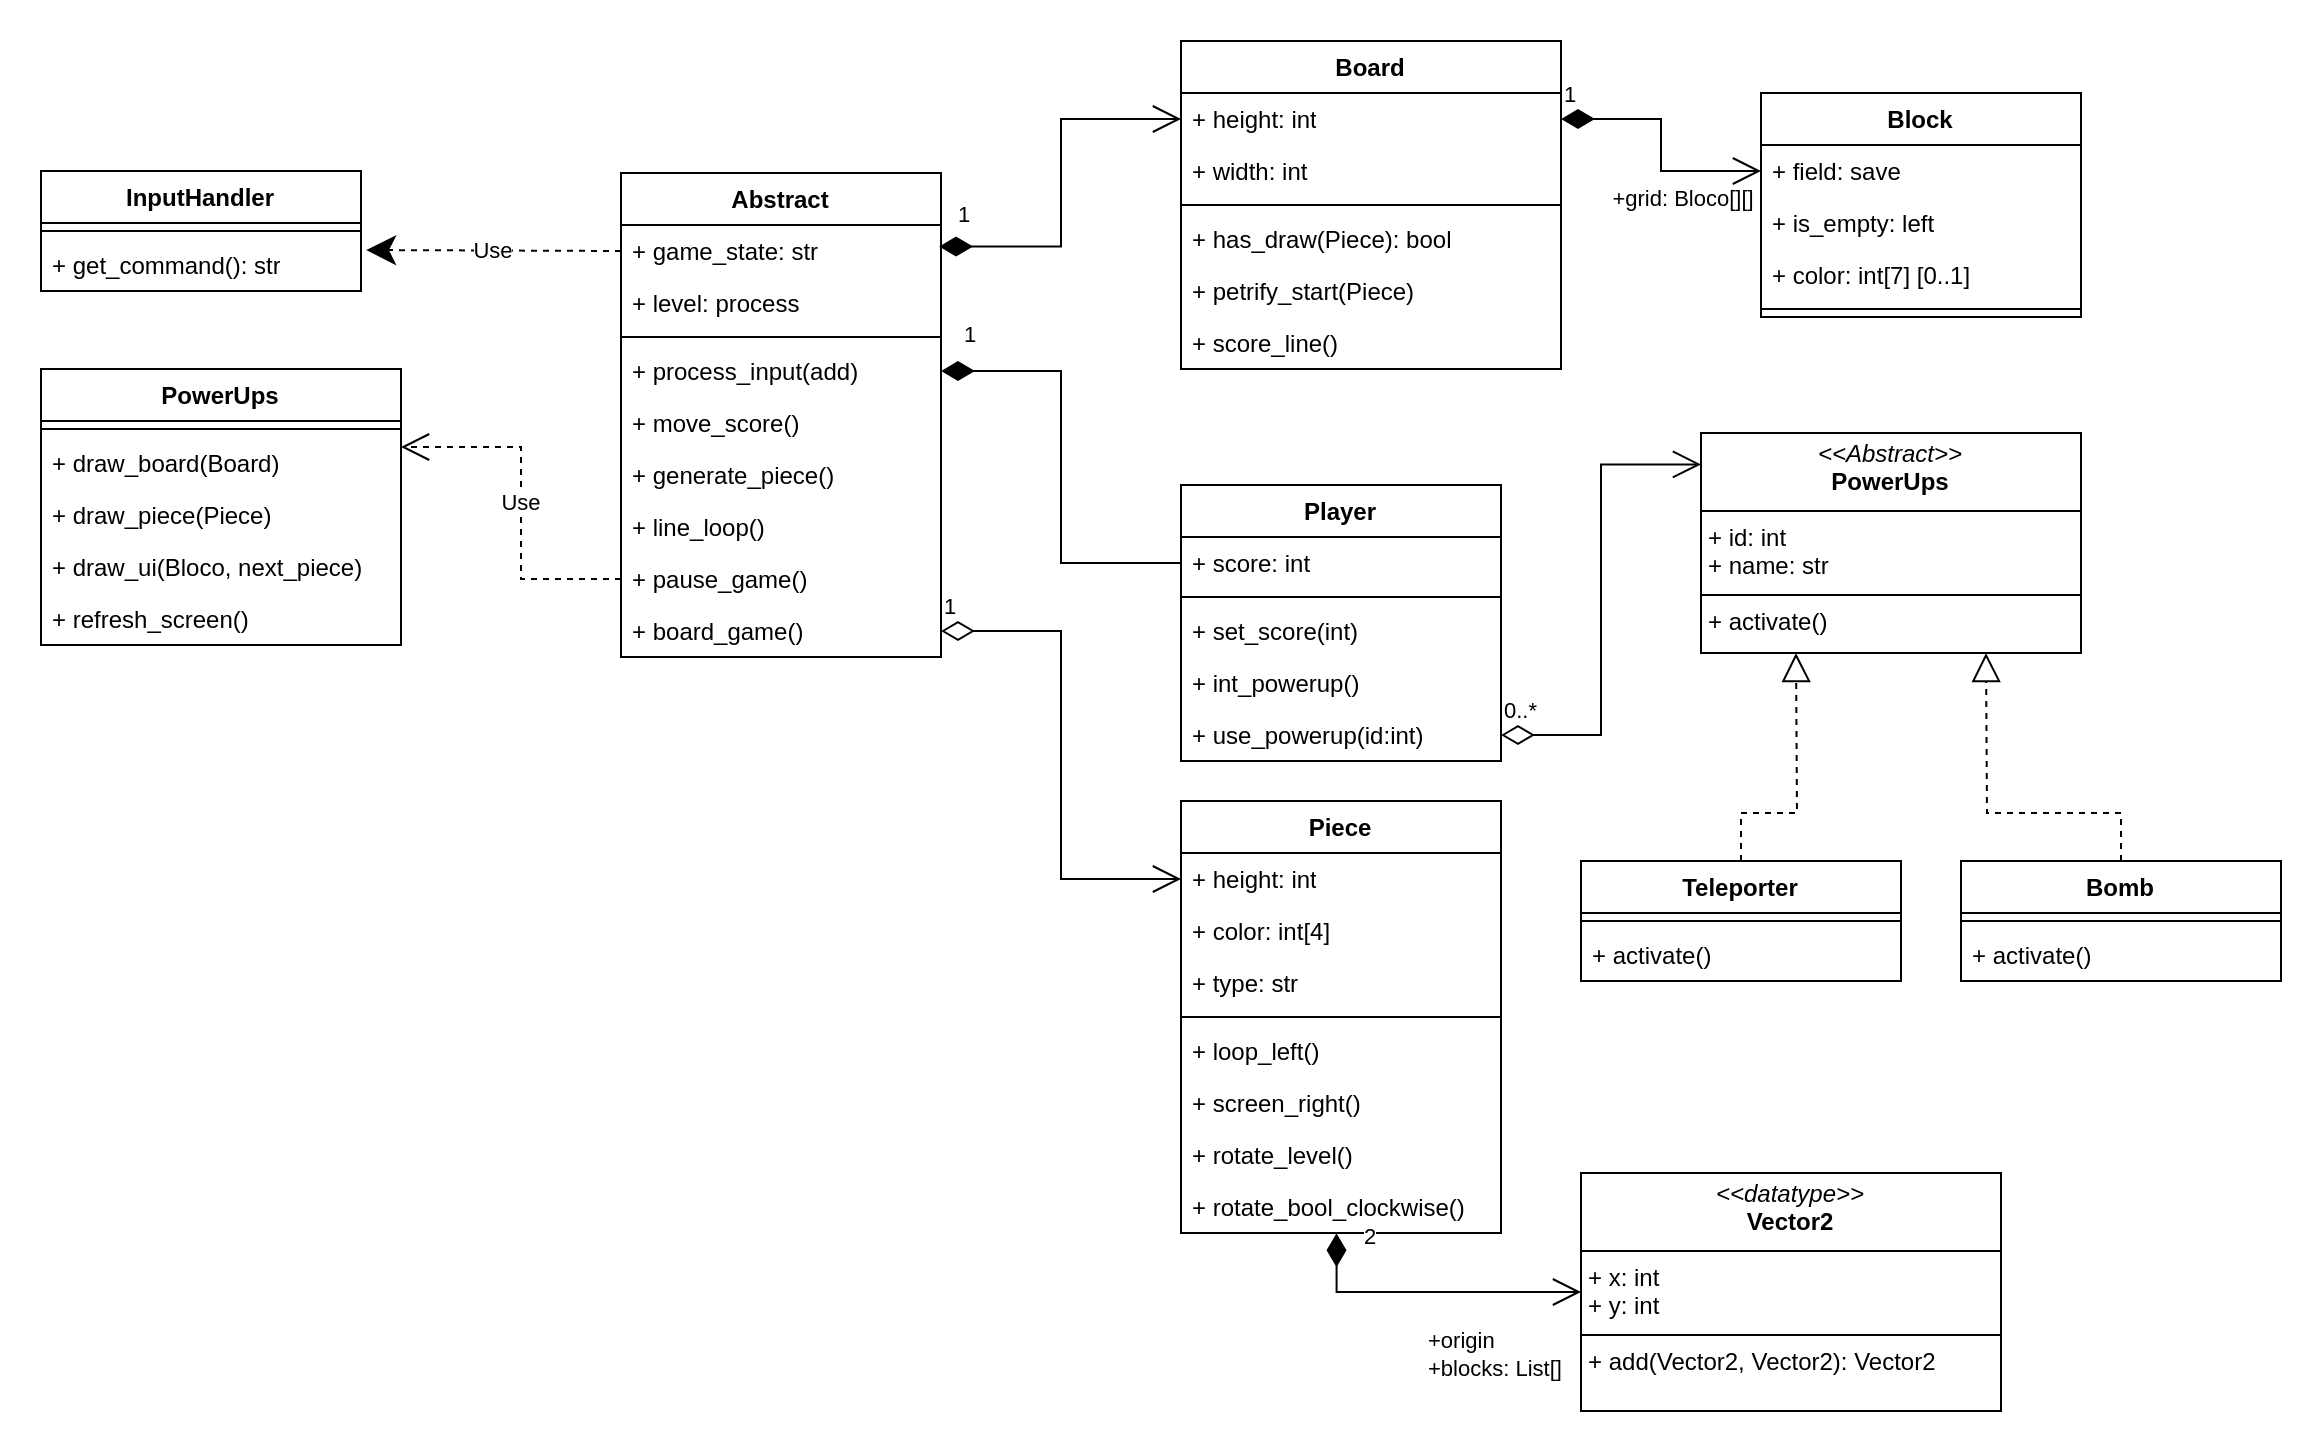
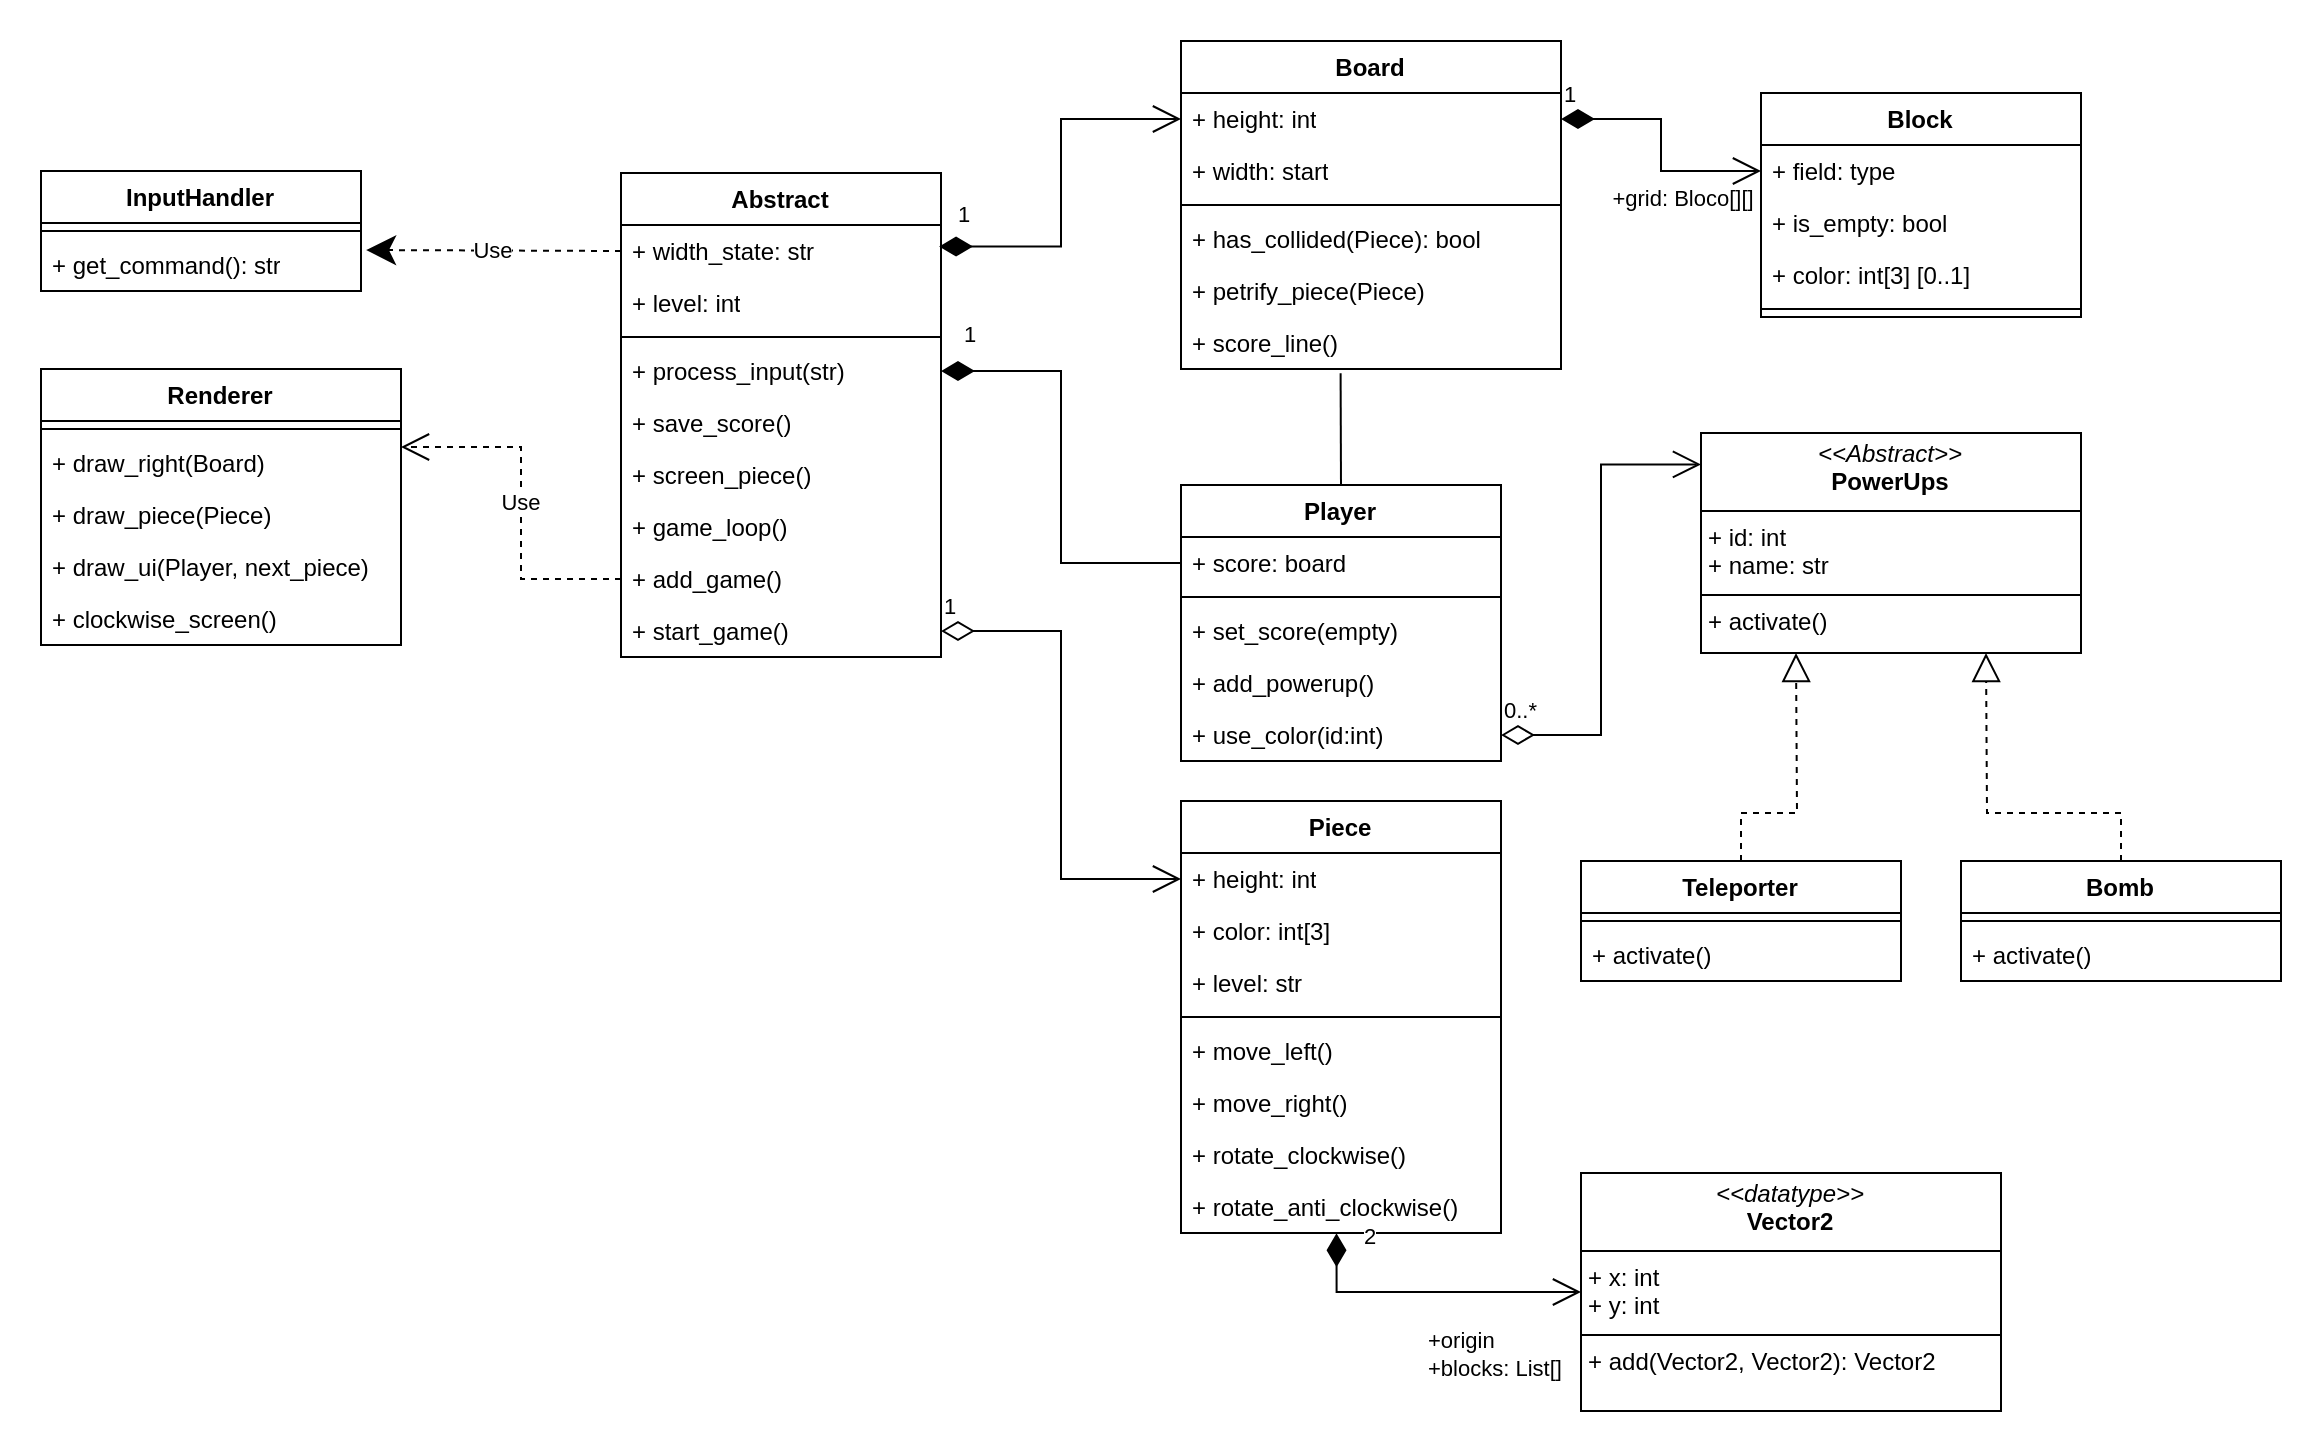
(1258, 173) -> (1275, 173)
(1845, 173) -> (1845, 173)
(1865, 225) -> (1865, 225)
(1332, 241) -> (1349, 241)
(738, 253) -> (741, 253)
(1896, 277) -> (1896, 277)
(1331, 293) -> (1328, 293)
(725, 305) -> (695, 305)
(761, 373) -> (761, 373)
(221, 397) -> (221, 397)
(724, 425) -> (724, 425)
none -> (1341, 430)
(178, 465) -> (174, 465)
(748, 477) -> (734, 477)
(708, 529) -> (714, 529)
(1261, 565) -> (1278, 565)
(222, 569) -> (223, 584)
(724, 581) -> (711, 581)
(171, 621) -> (178, 621)
(724, 633) -> (724, 633)
(1294, 633) -> (1311, 633)
(1288, 685) -> (1291, 685)
(1322, 737) -> (1305, 737)
(1278, 933) -> (1278, 933)
(1258, 985) -> (1258, 985)
(1271, 1053) -> (1274, 1053)
(1294, 1105) -> (1281, 1105)
(1291, 1157) -> (1318, 1157)
(1343, 1224) -> (1343, 1224)
